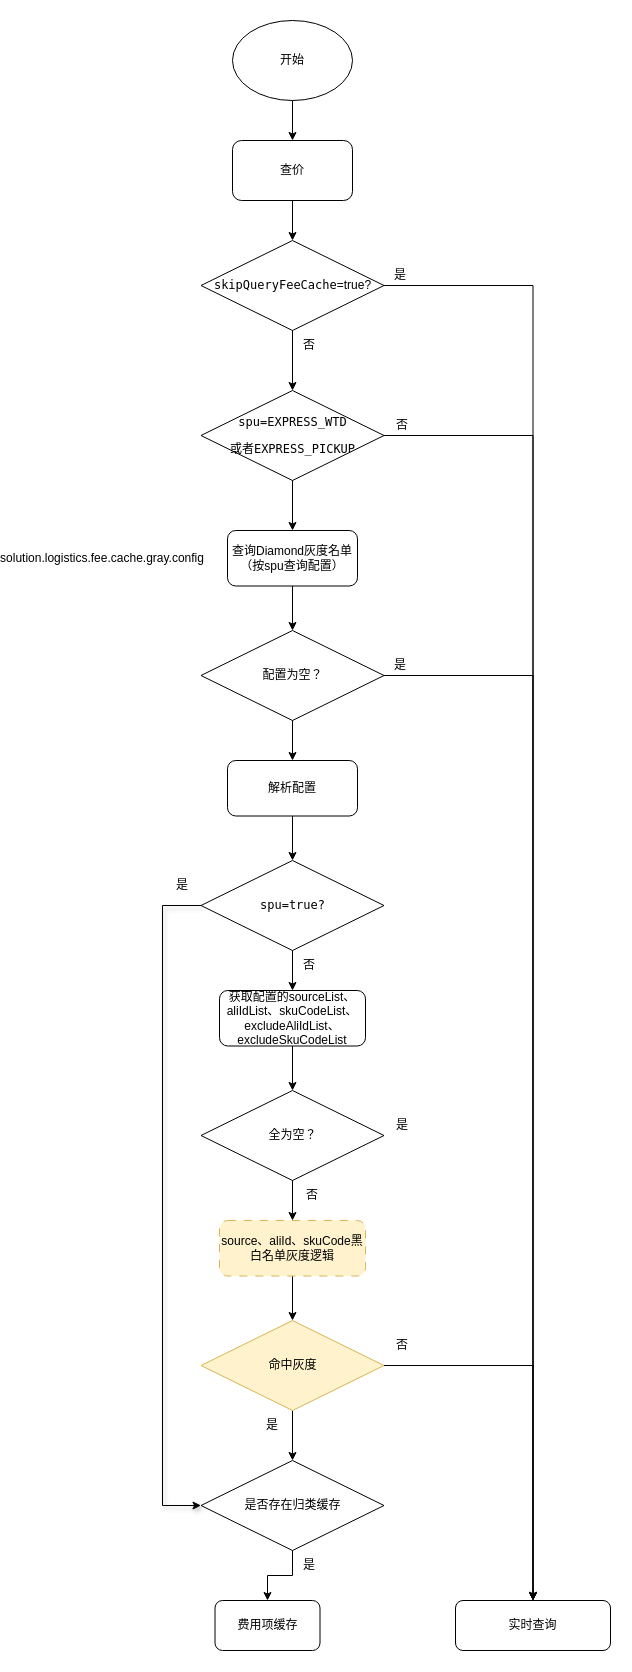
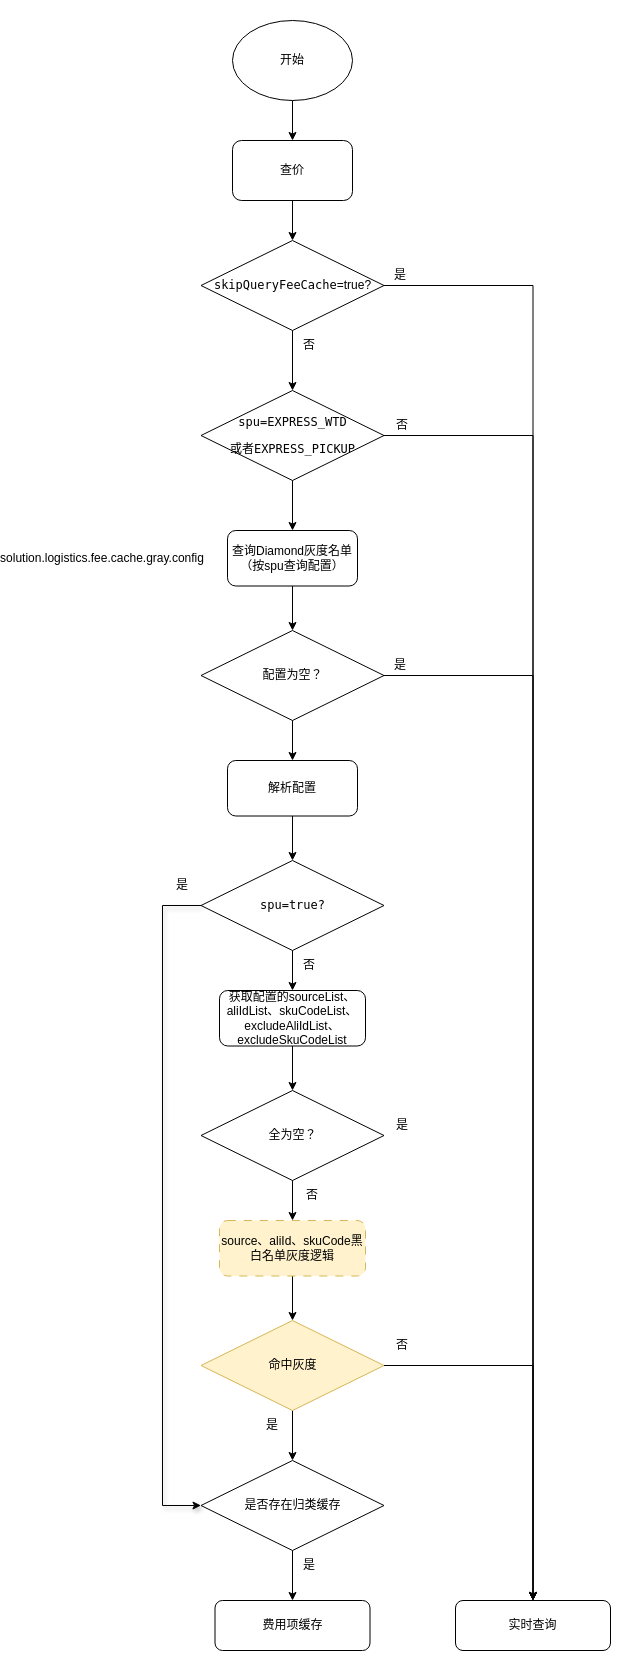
(268, 1626) -> (293, 1626)
